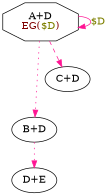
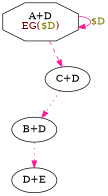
(37, 75) -> (53, 101)
